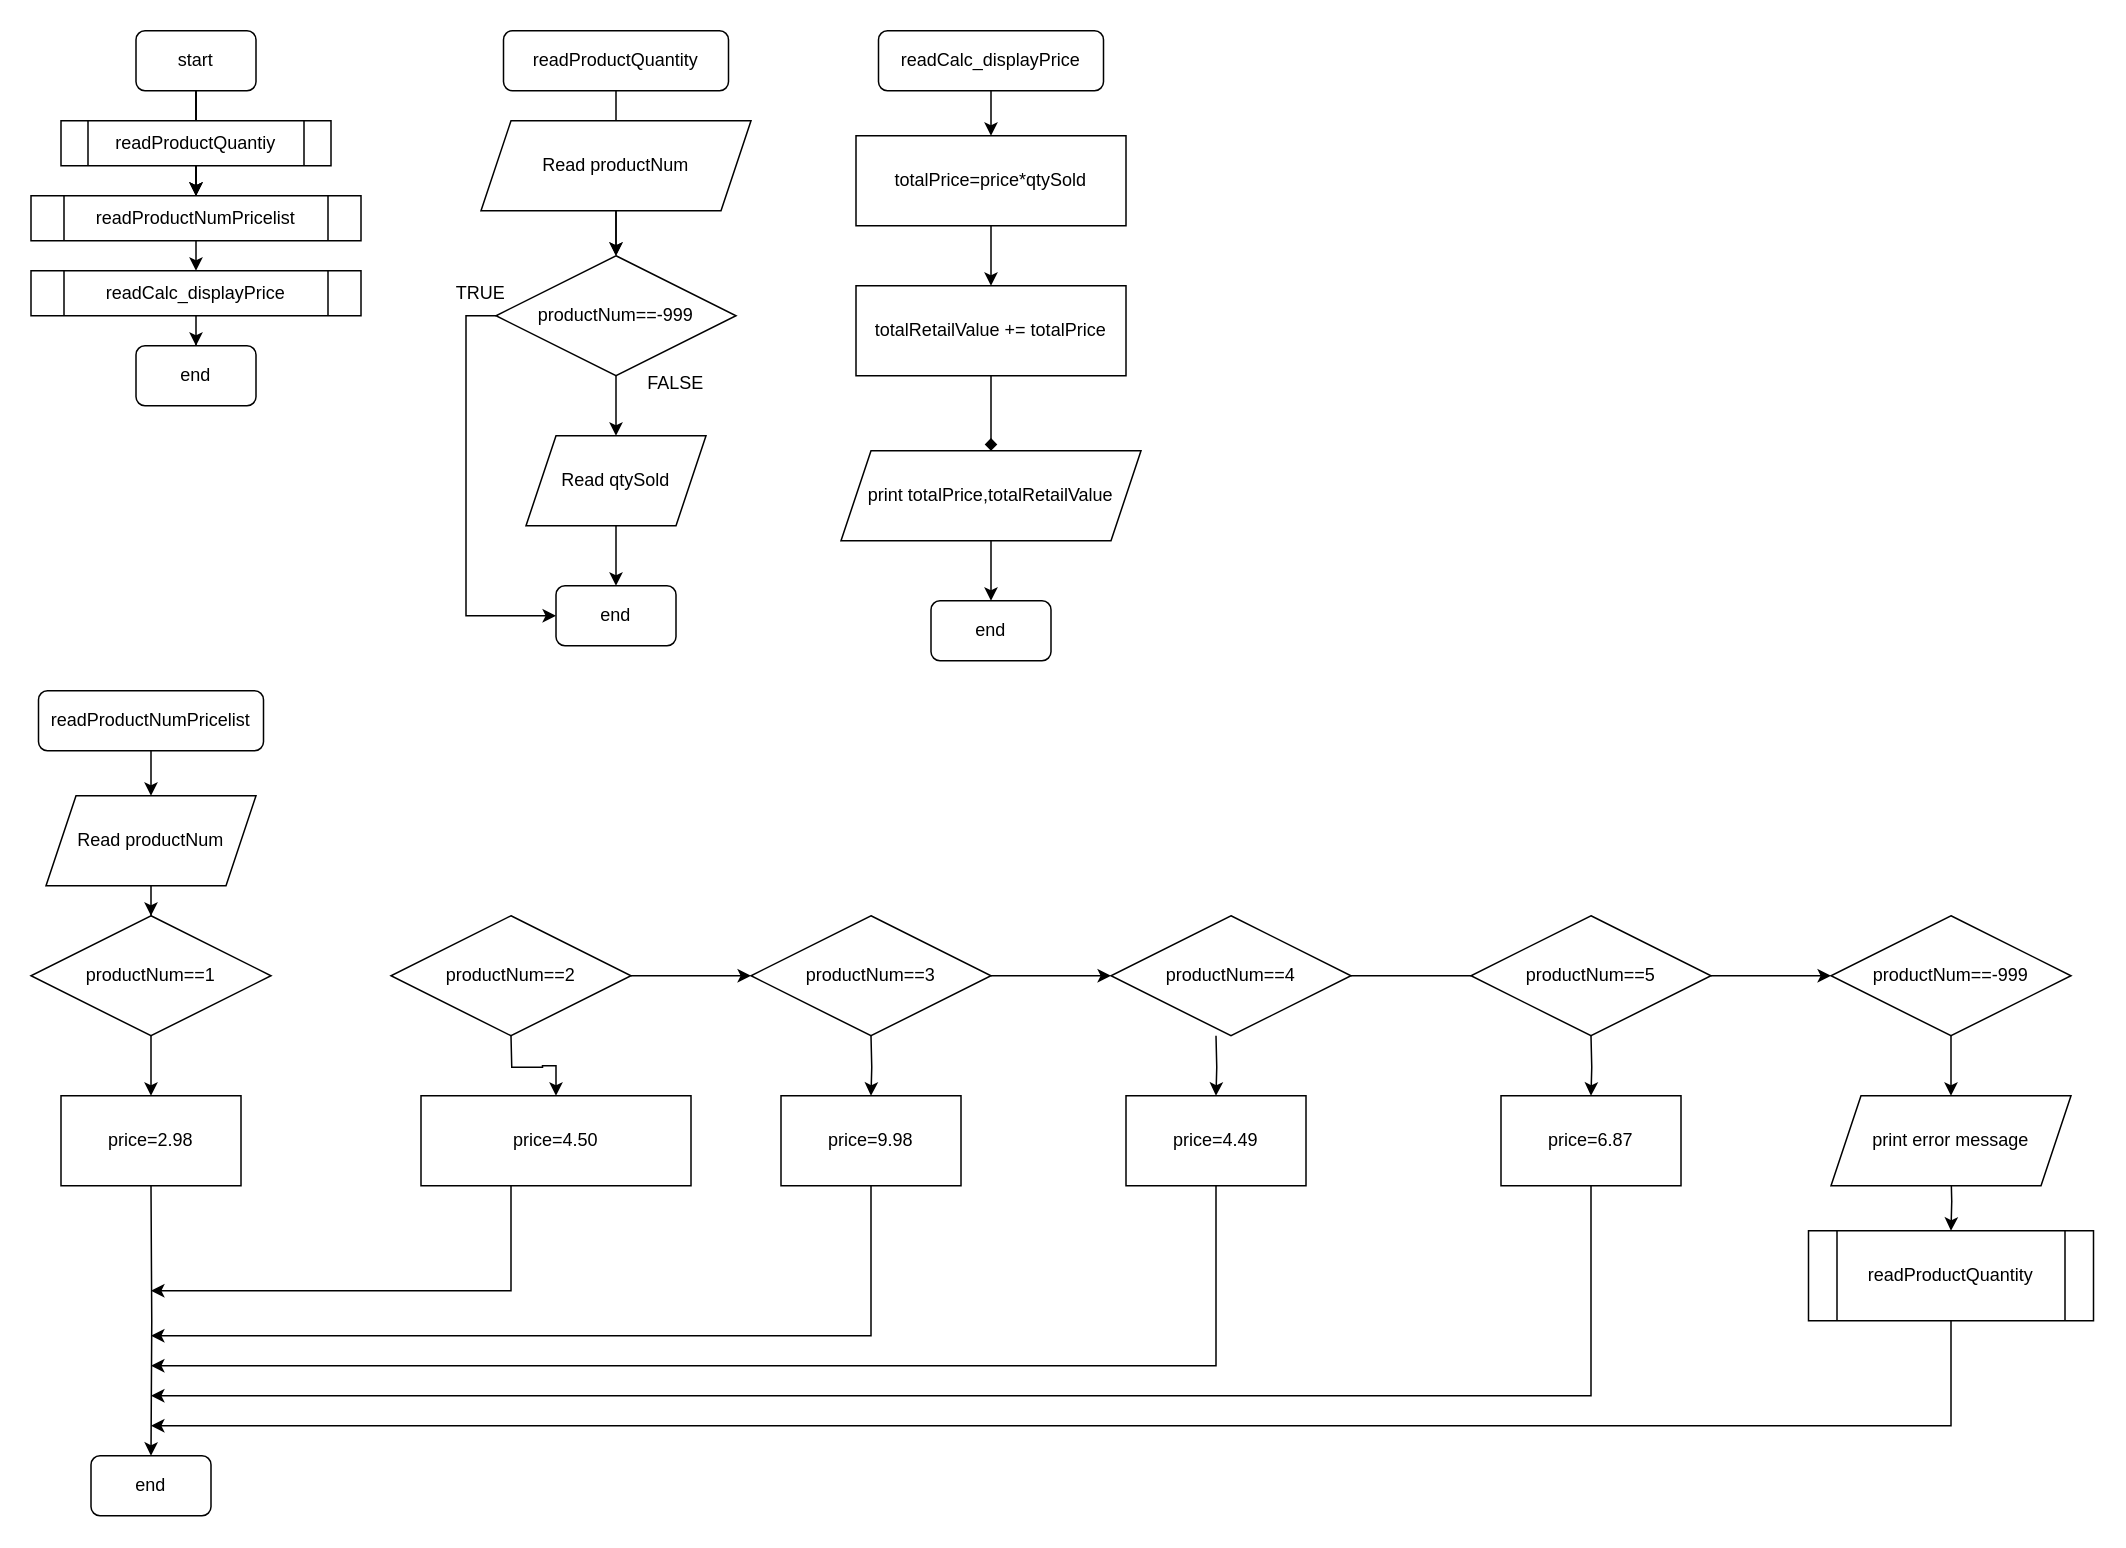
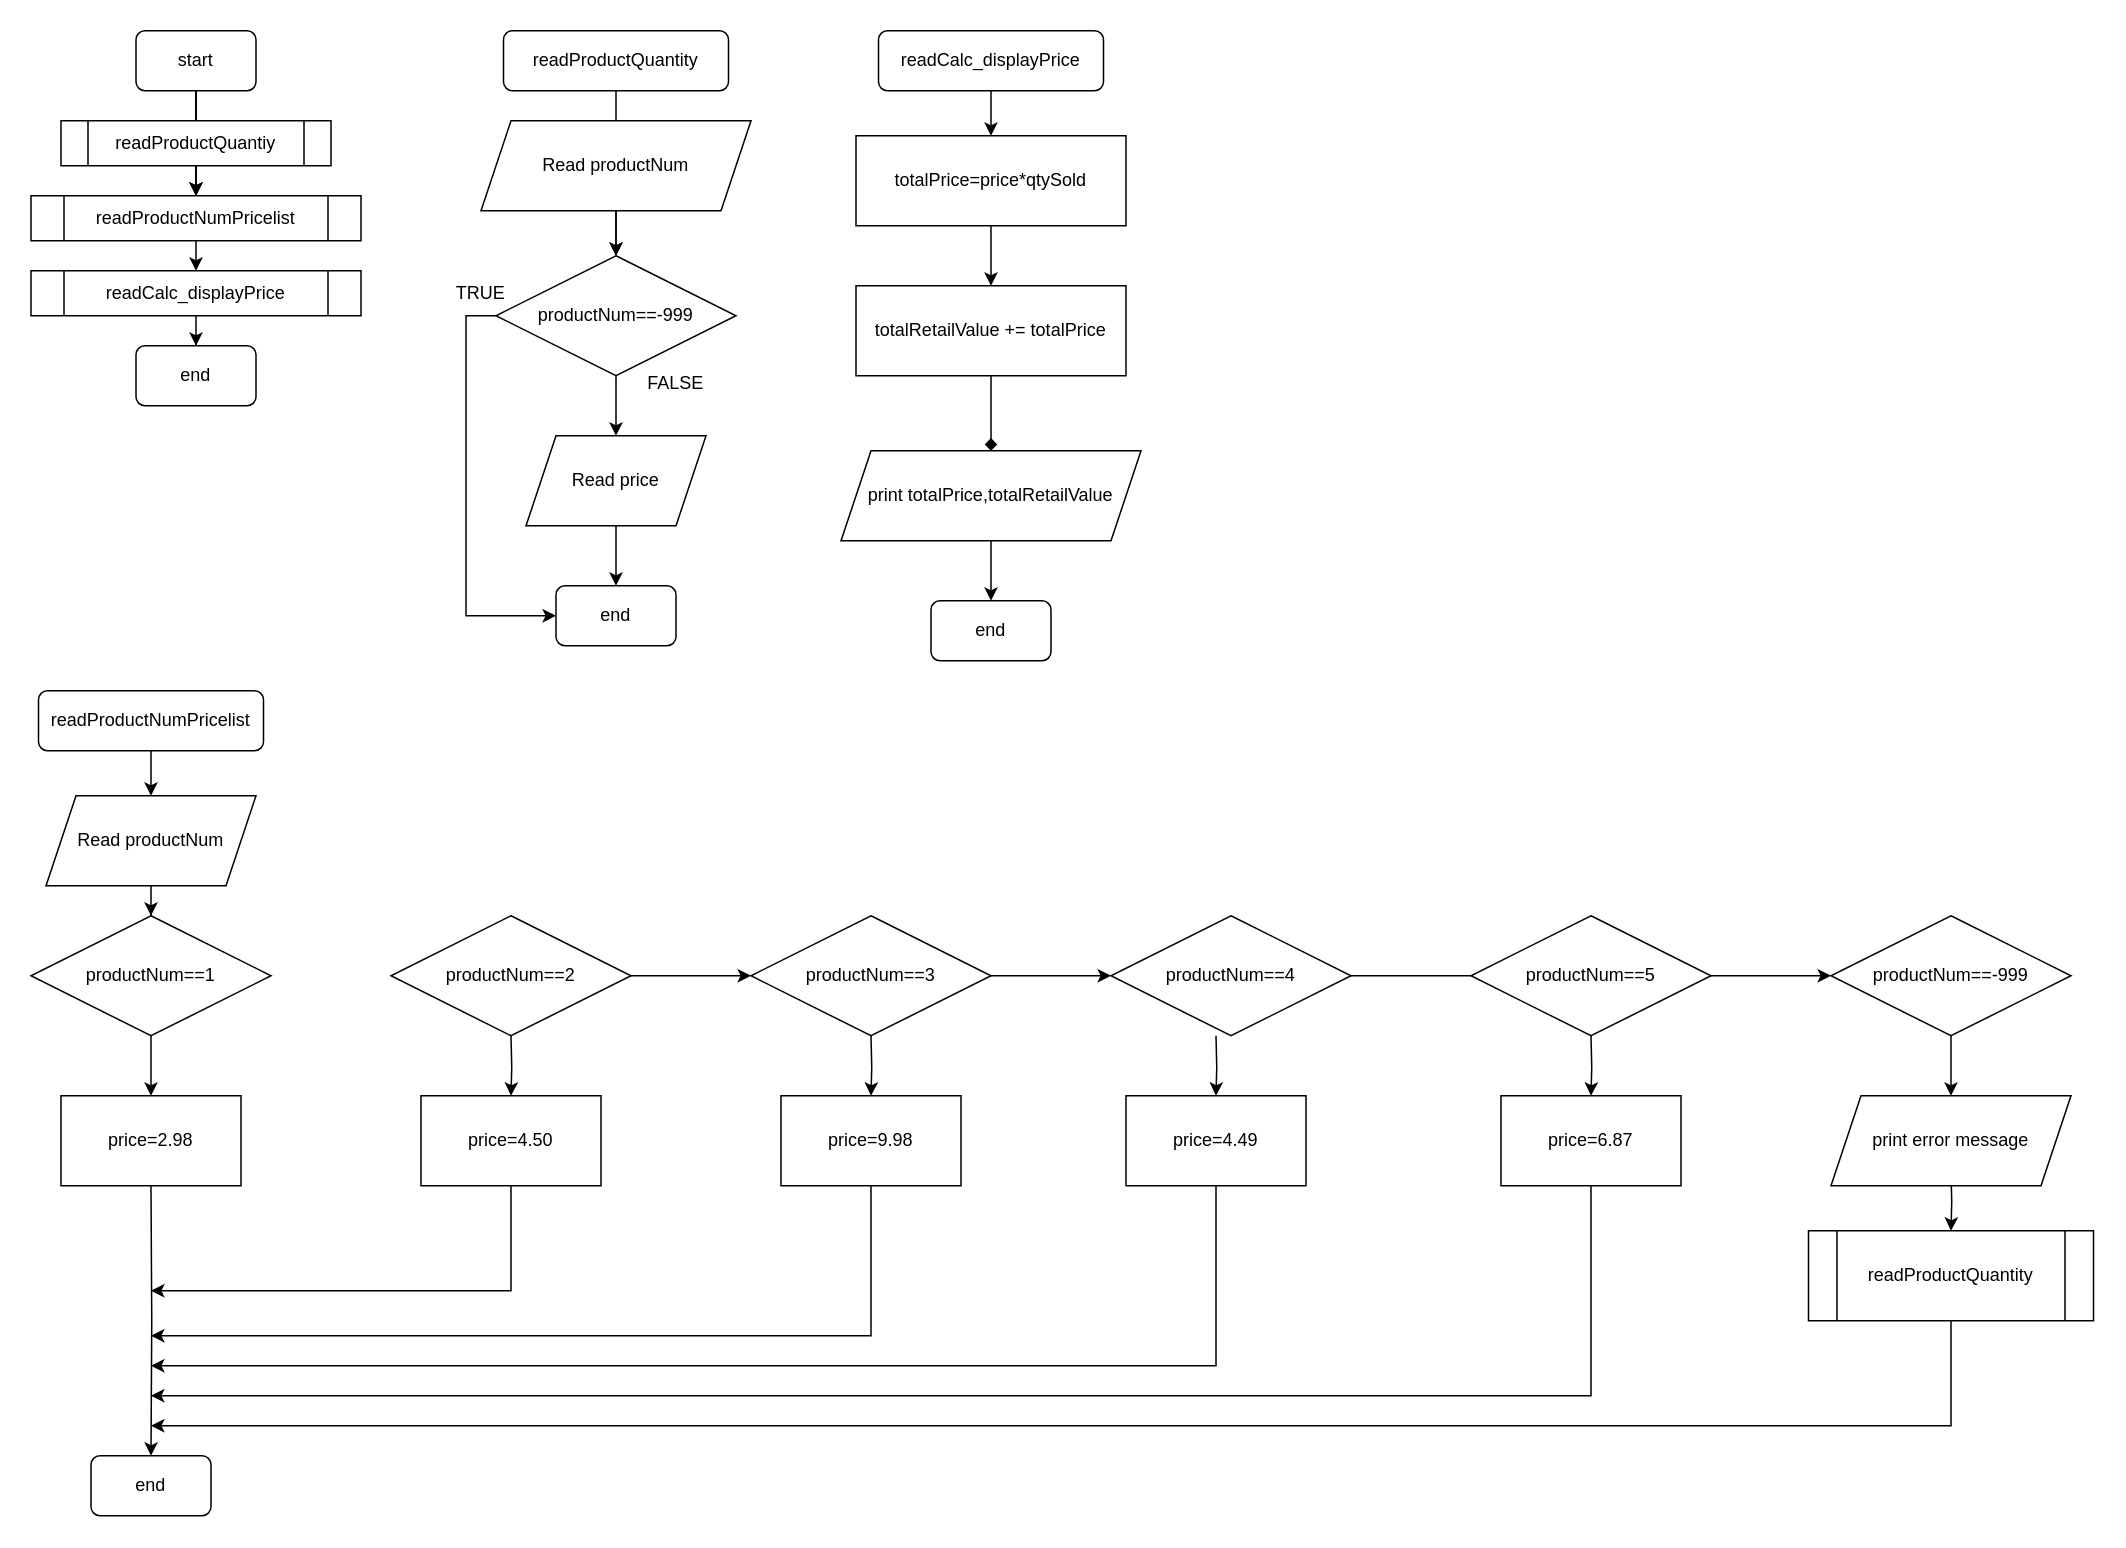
(616, 481) -> (616, 481)
(556, 1141) -> (511, 1141)
